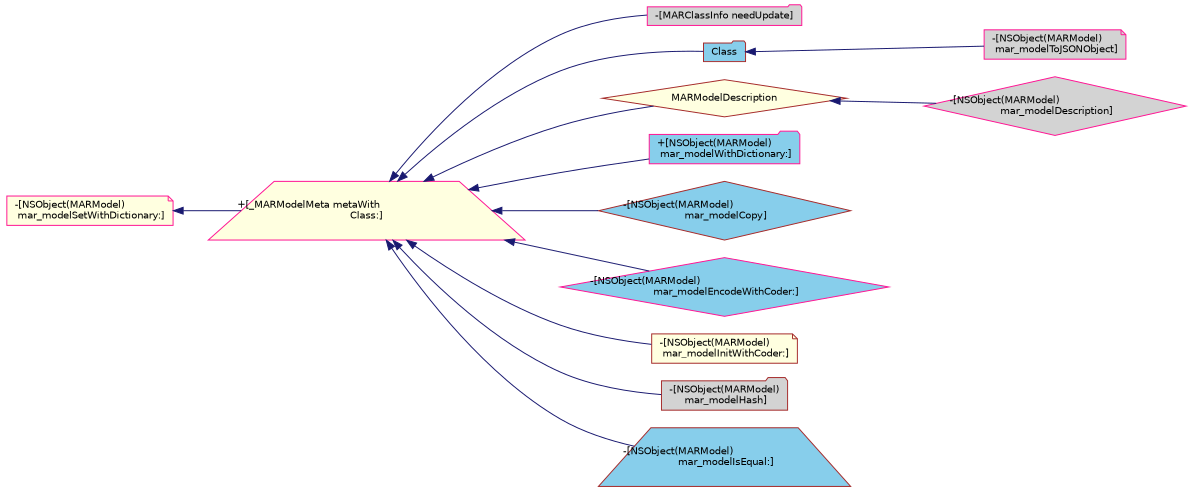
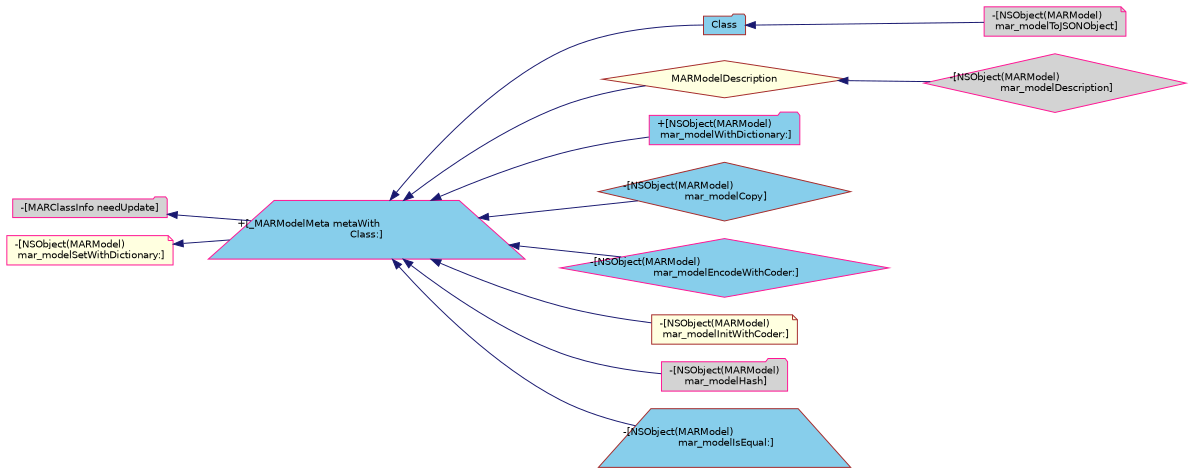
(506, 67) -> (214, 218)
(367, 211) -> (367, 230)
(725, 396) -> (725, 376)
